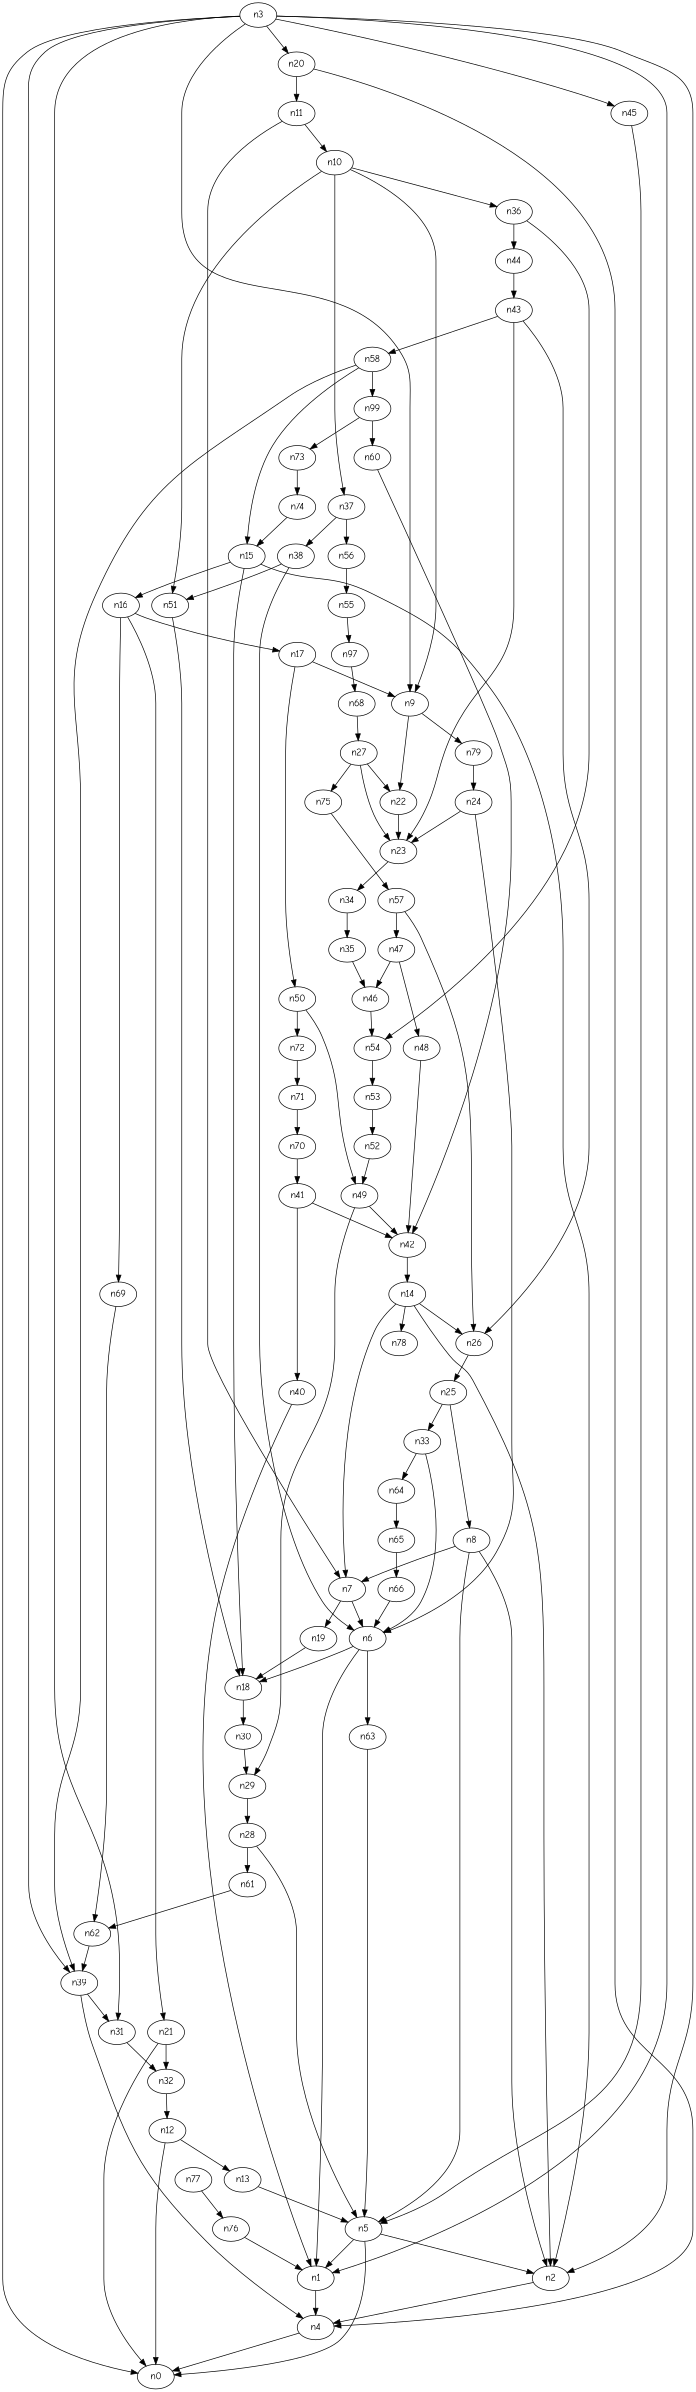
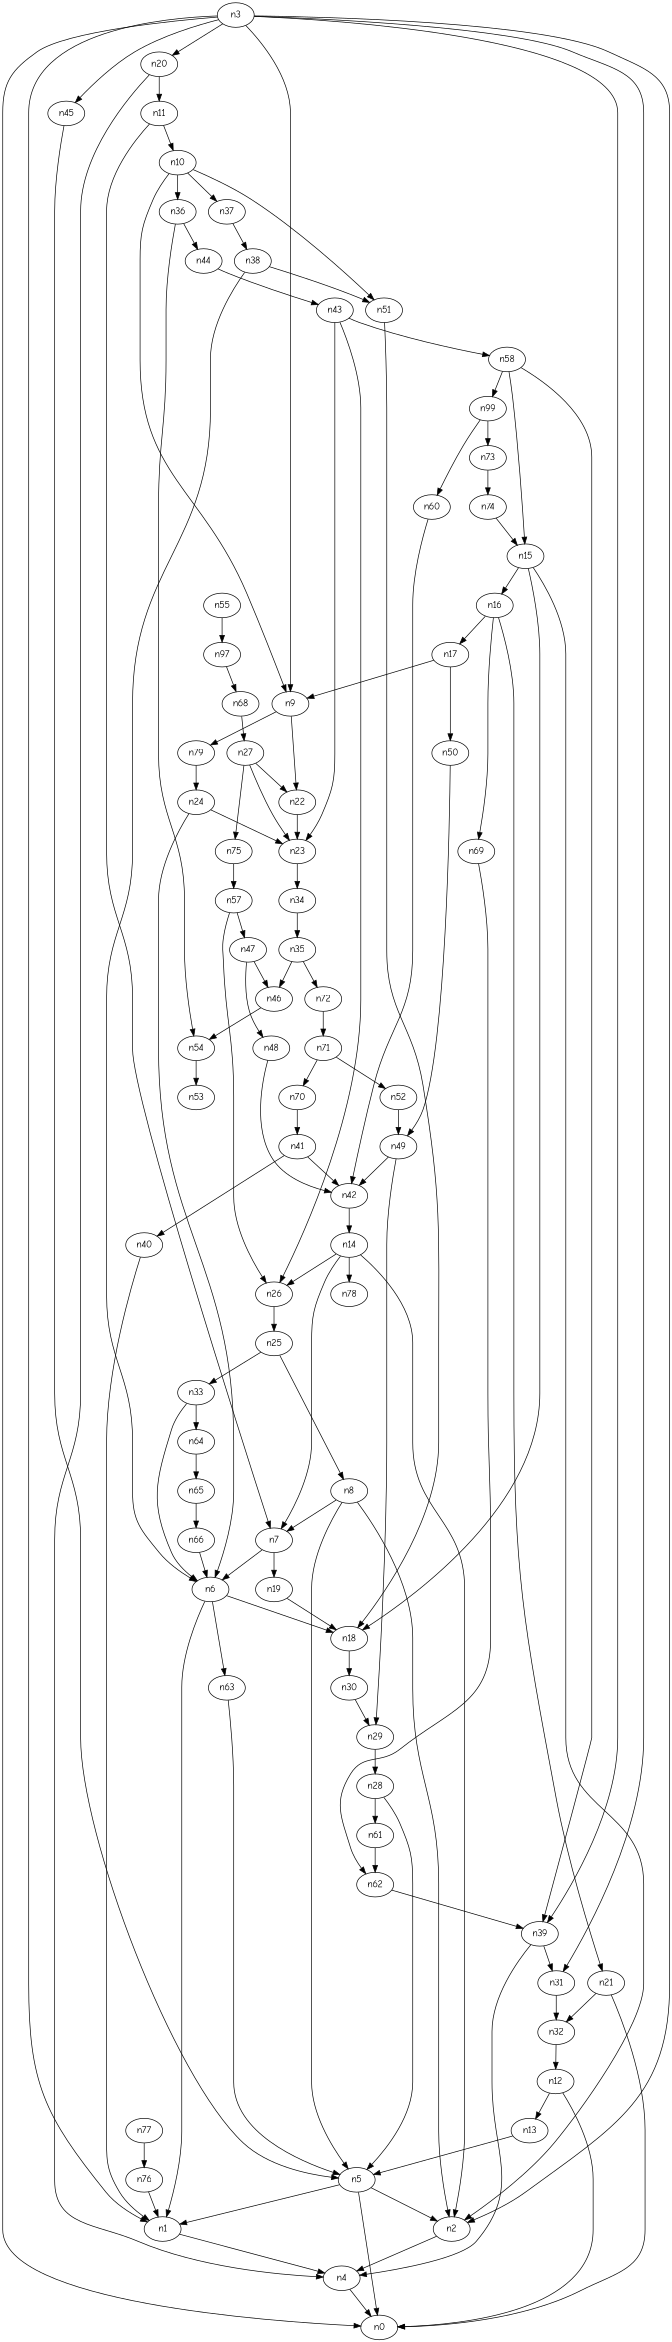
(346, 556) -> none
(297, 1020) -> (309, 971)
(372, 1119) -> (358, 1071)
